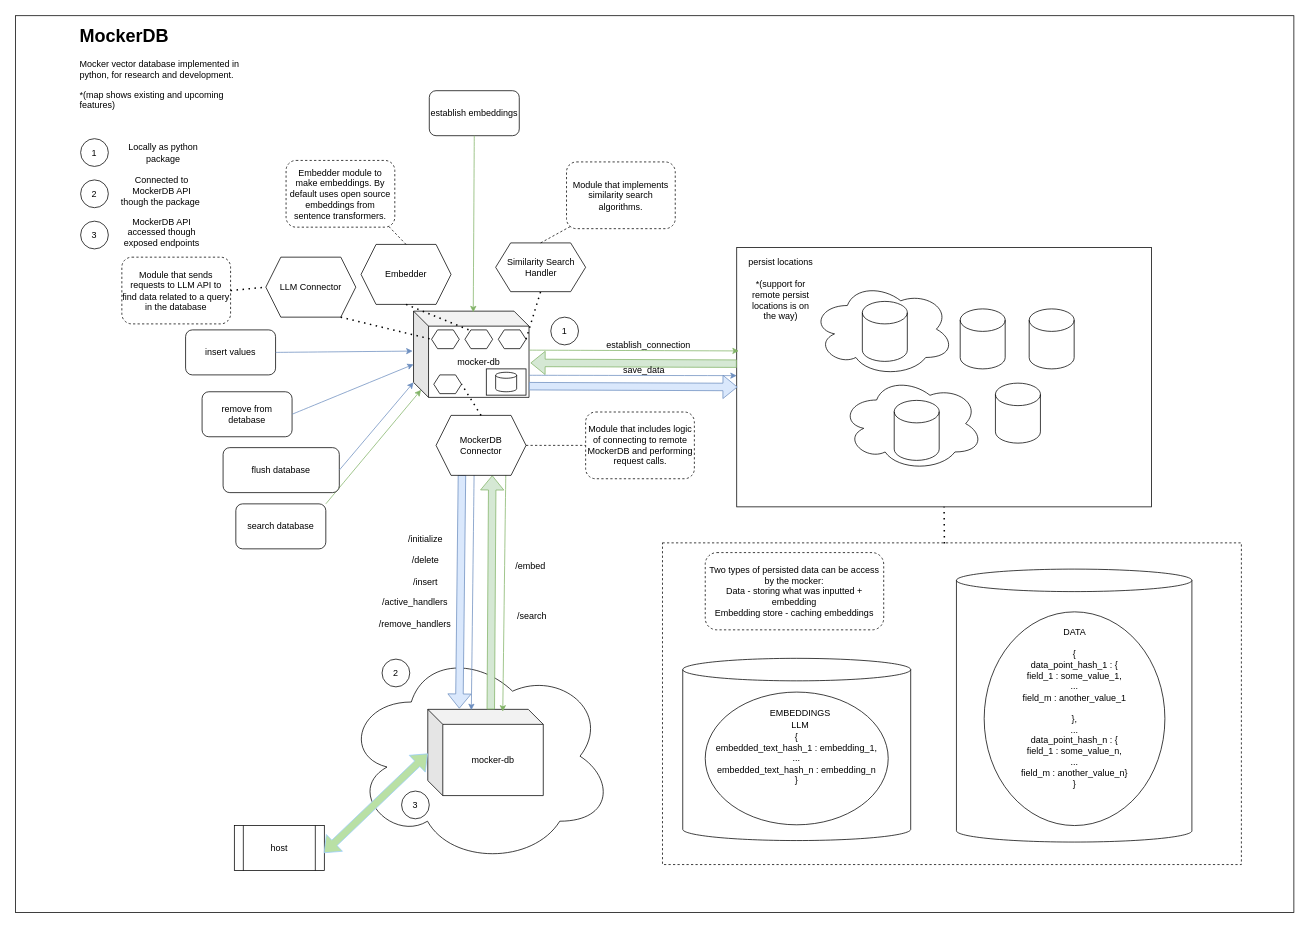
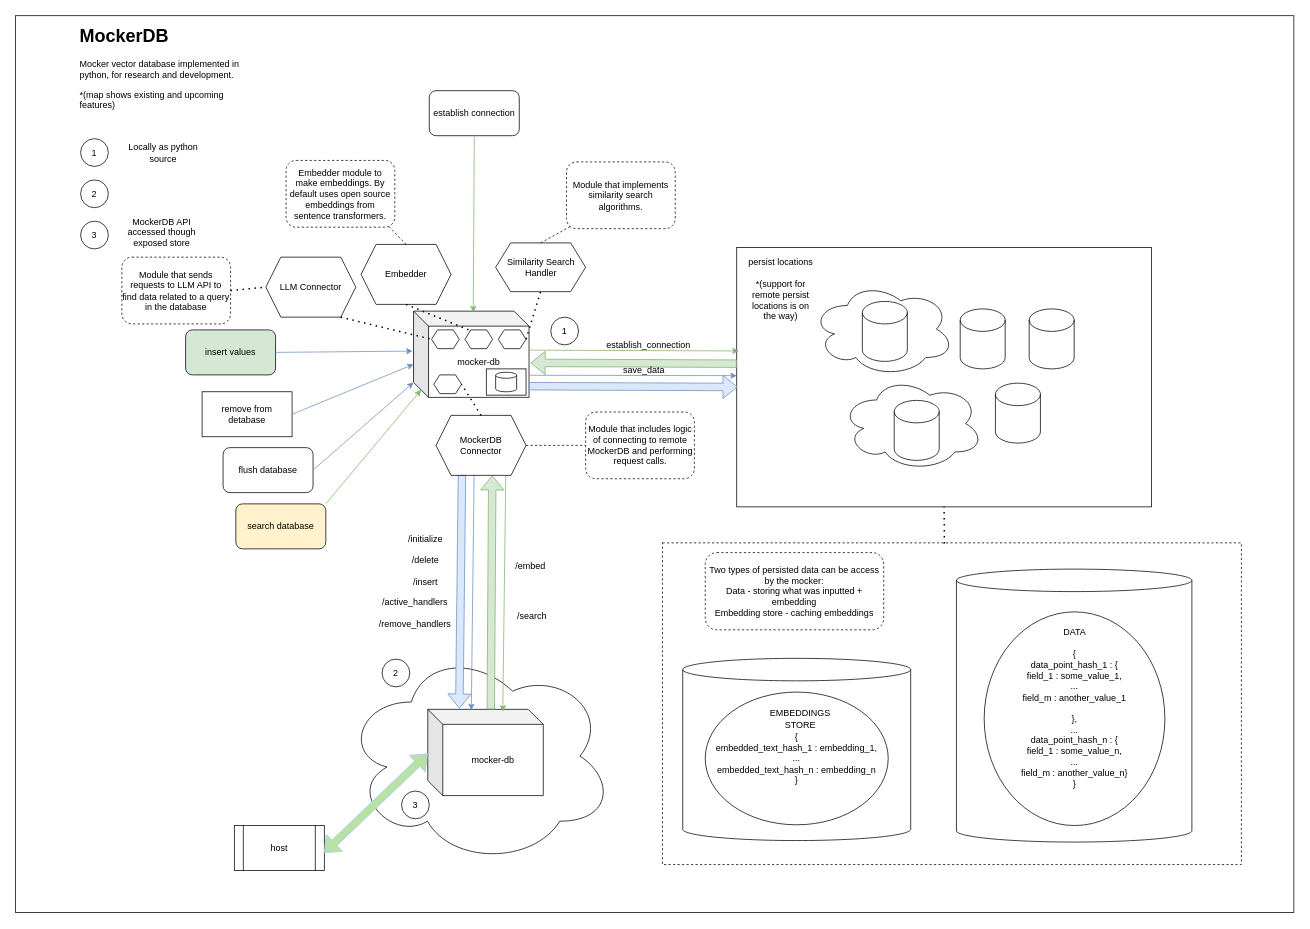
(474, 113) -> (474, 113)
(164, 153) -> (164, 153)
(162, 191) -> none
(162, 232) -> (162, 232)
(231, 352) -> (231, 352)
(247, 414) -> (247, 414)
(281, 470) -> (268, 470)
(281, 526) -> (281, 526)
(801, 719) -> (801, 719)
